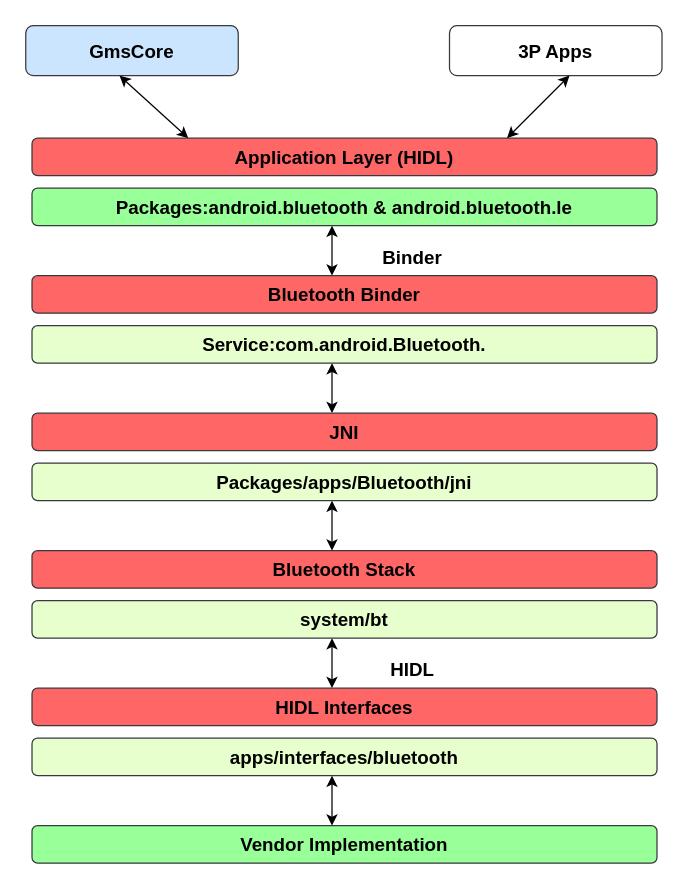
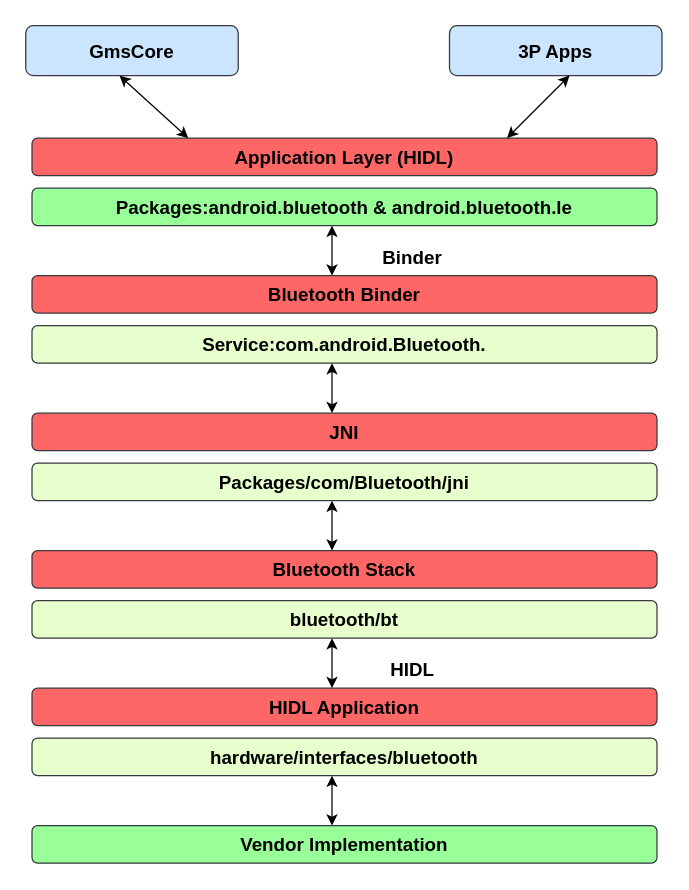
(556, 51) -> (556, 51)
(344, 482) -> (344, 482)
(344, 619) -> (344, 619)
(344, 707) -> (344, 707)
(344, 757) -> (344, 757)
